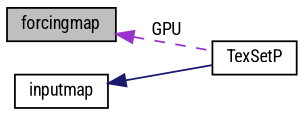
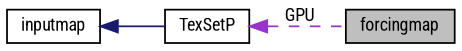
(173, 44) -> (307, 26)
